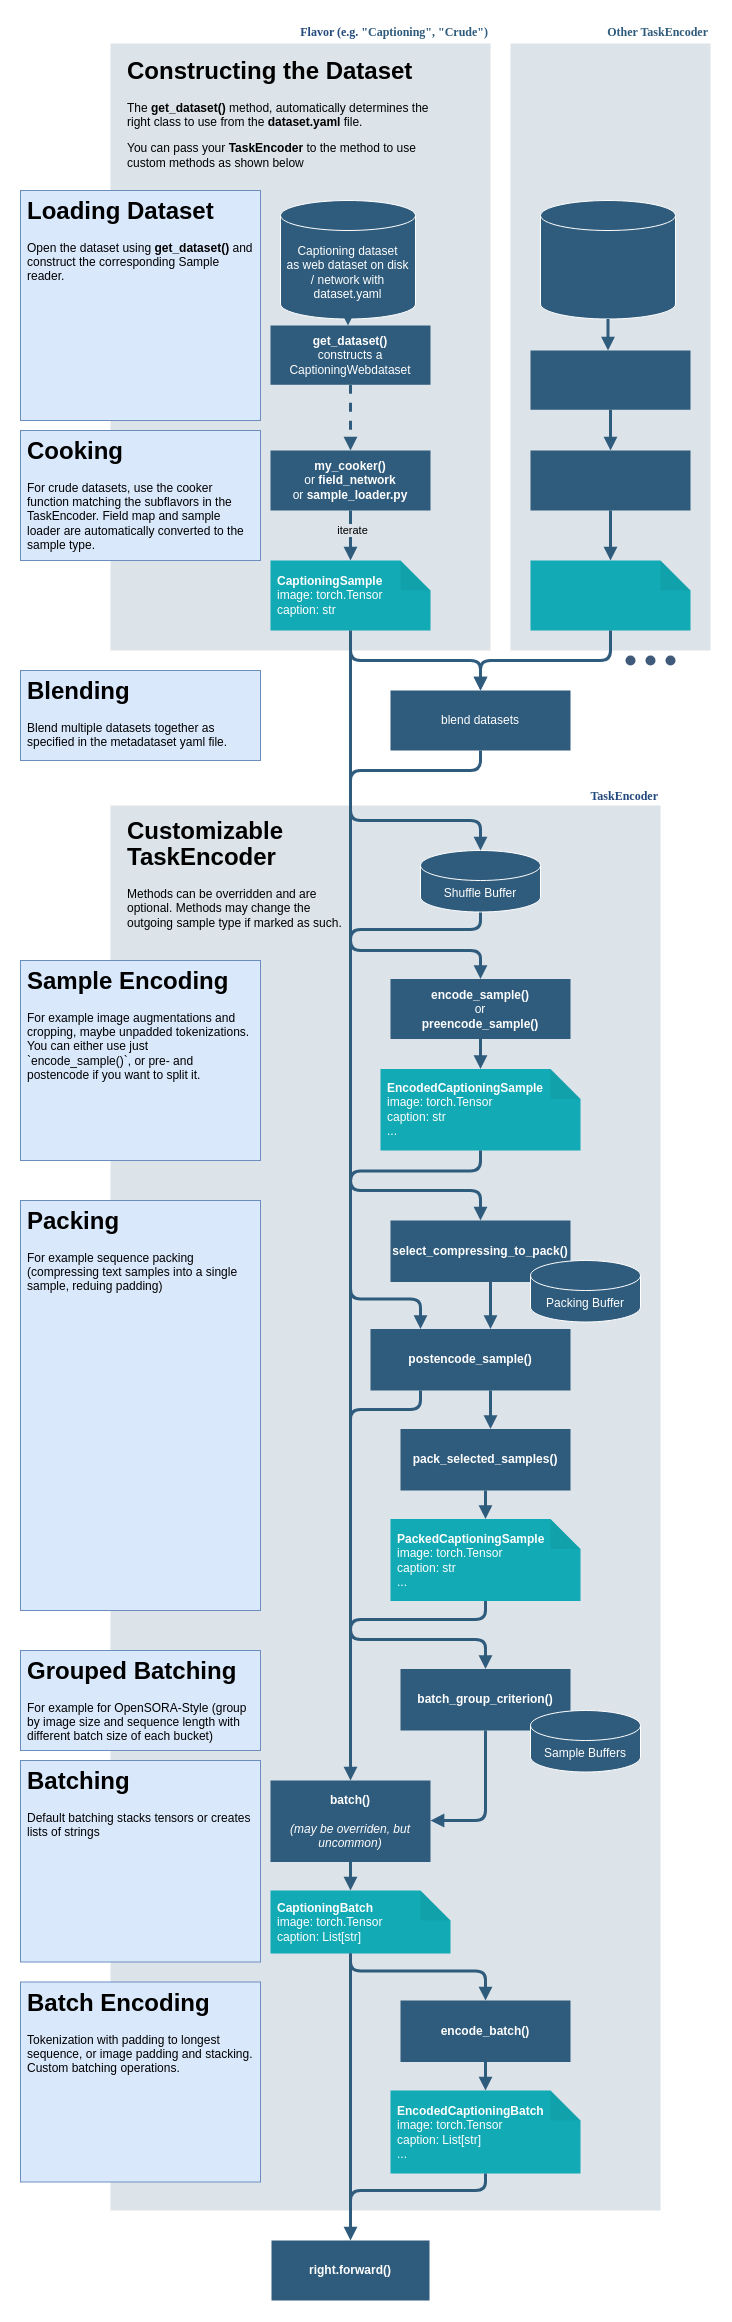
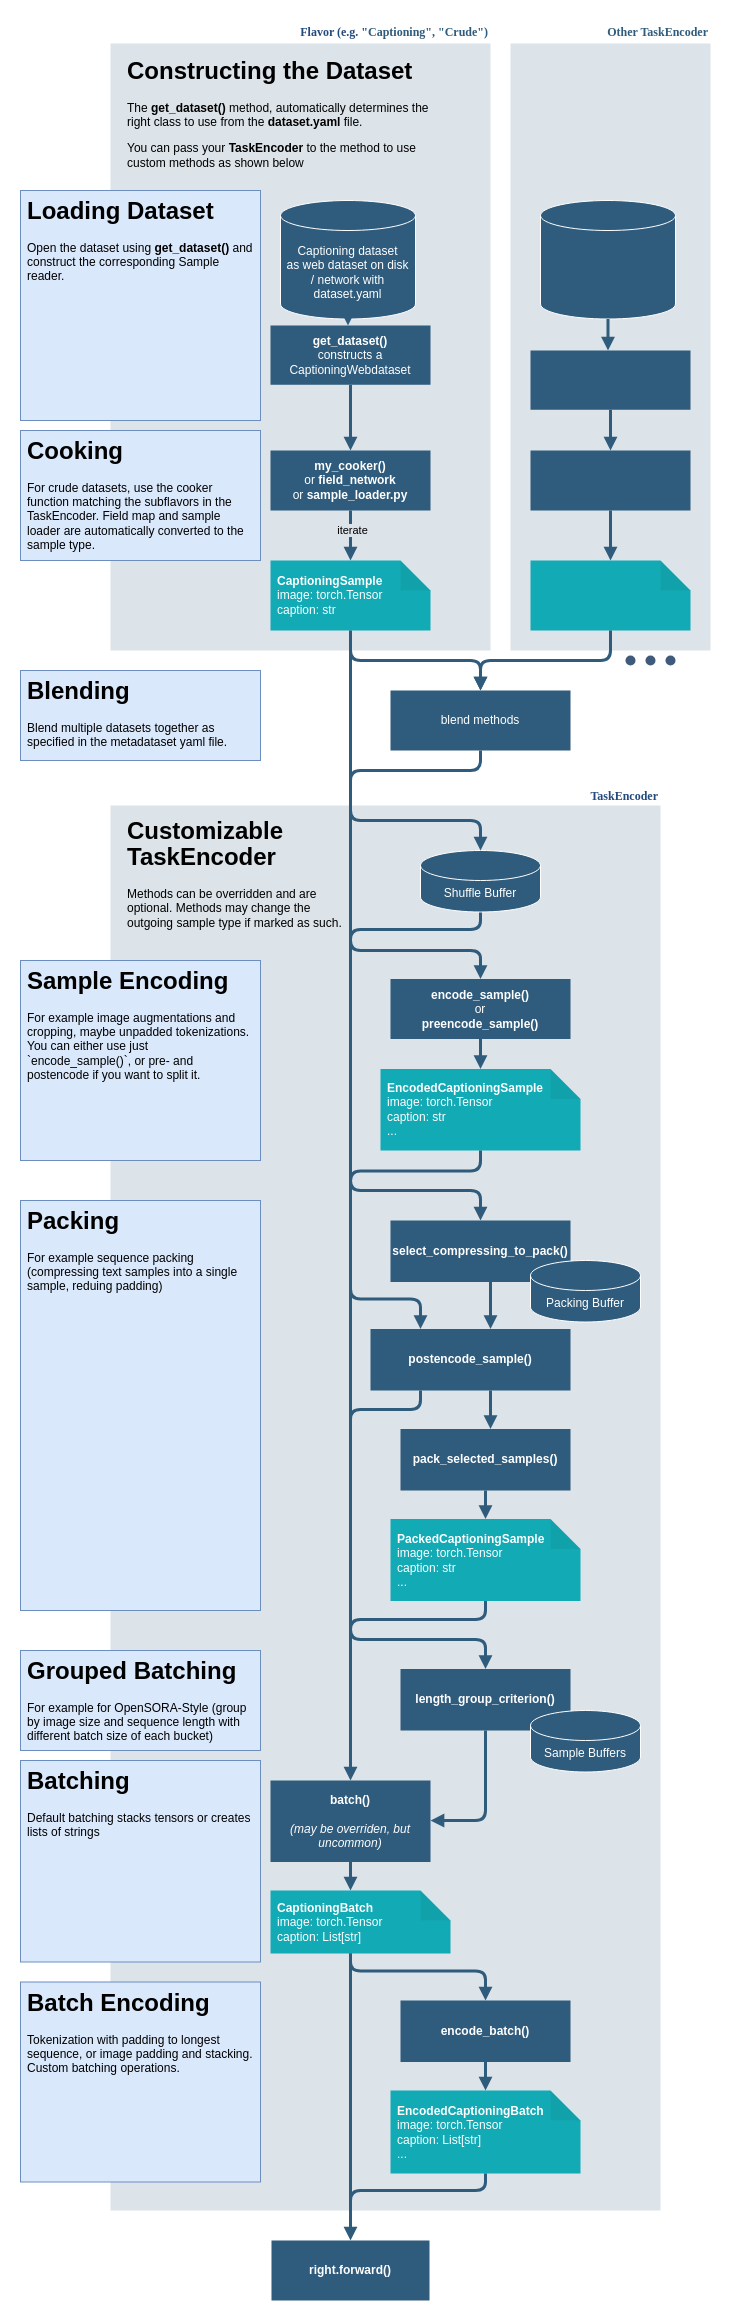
(351, 415) -> (351, 415)
(481, 721) -> (481, 721)
(486, 1700) -> (486, 1700)
